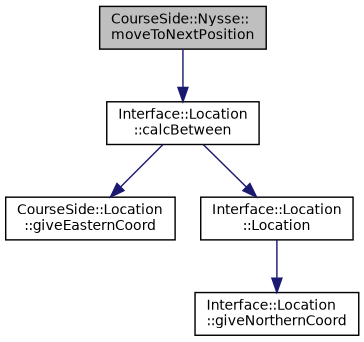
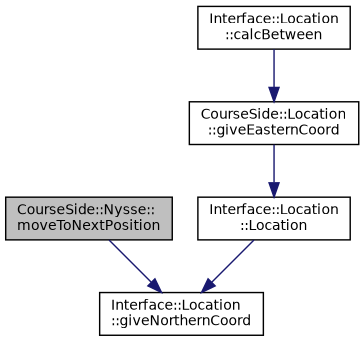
(183, 68) -> (130, 261)
(225, 166) -> (274, 164)
